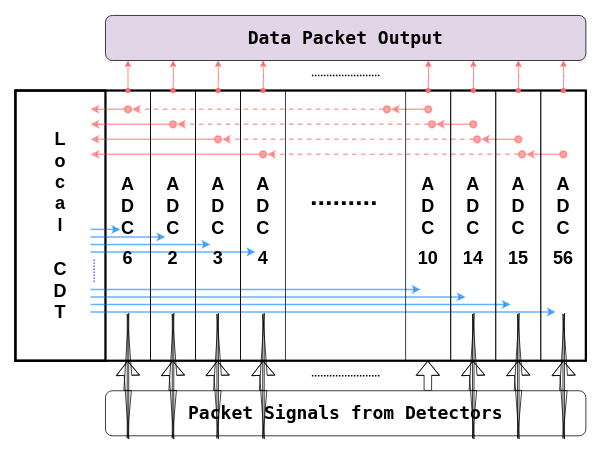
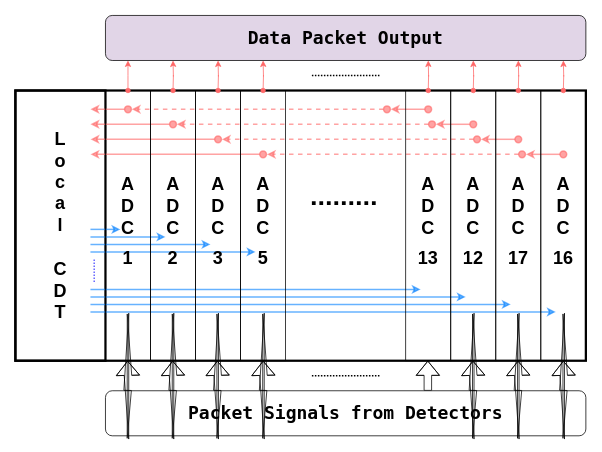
(128, 225) -> (128, 225)
(263, 225) -> (263, 225)
(428, 225) -> (428, 225)
(473, 225) -> (473, 225)
(518, 225) -> (518, 225)
(563, 225) -> (563, 225)
